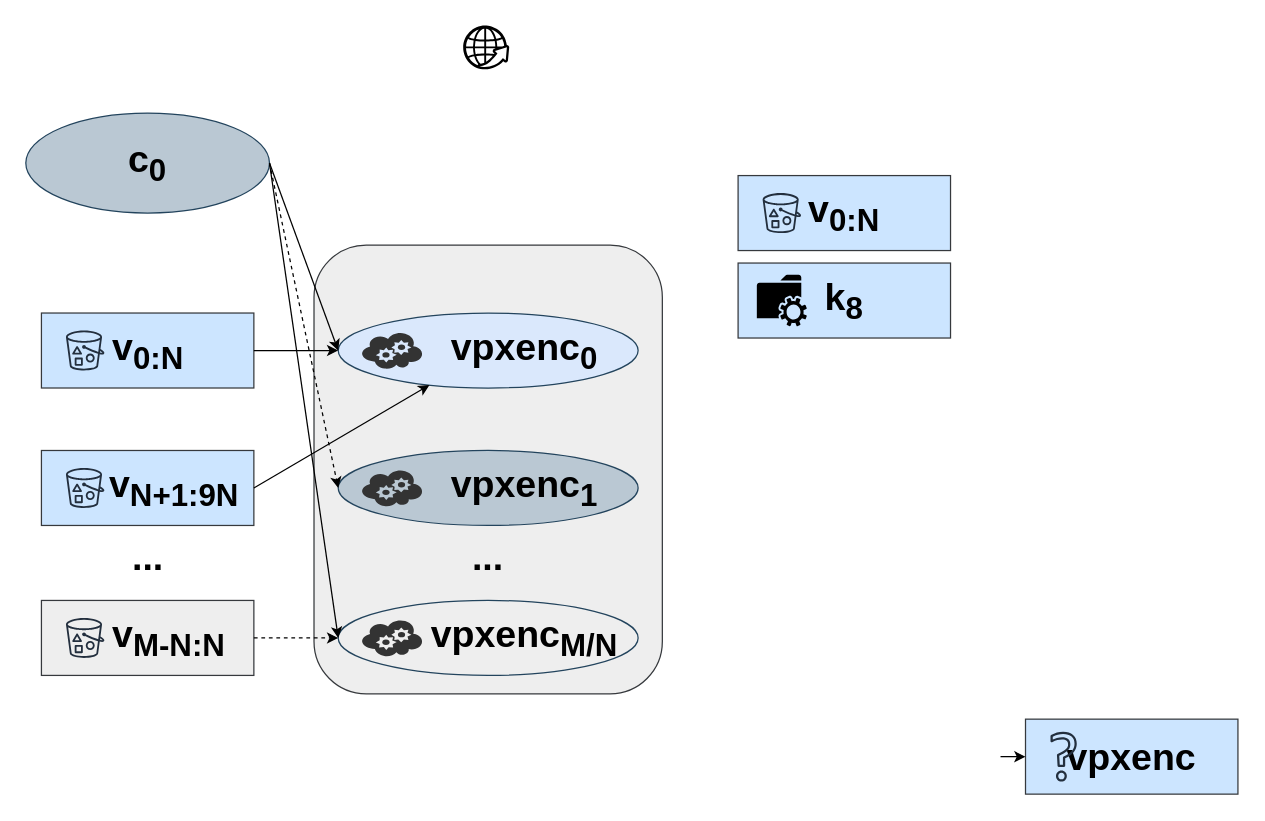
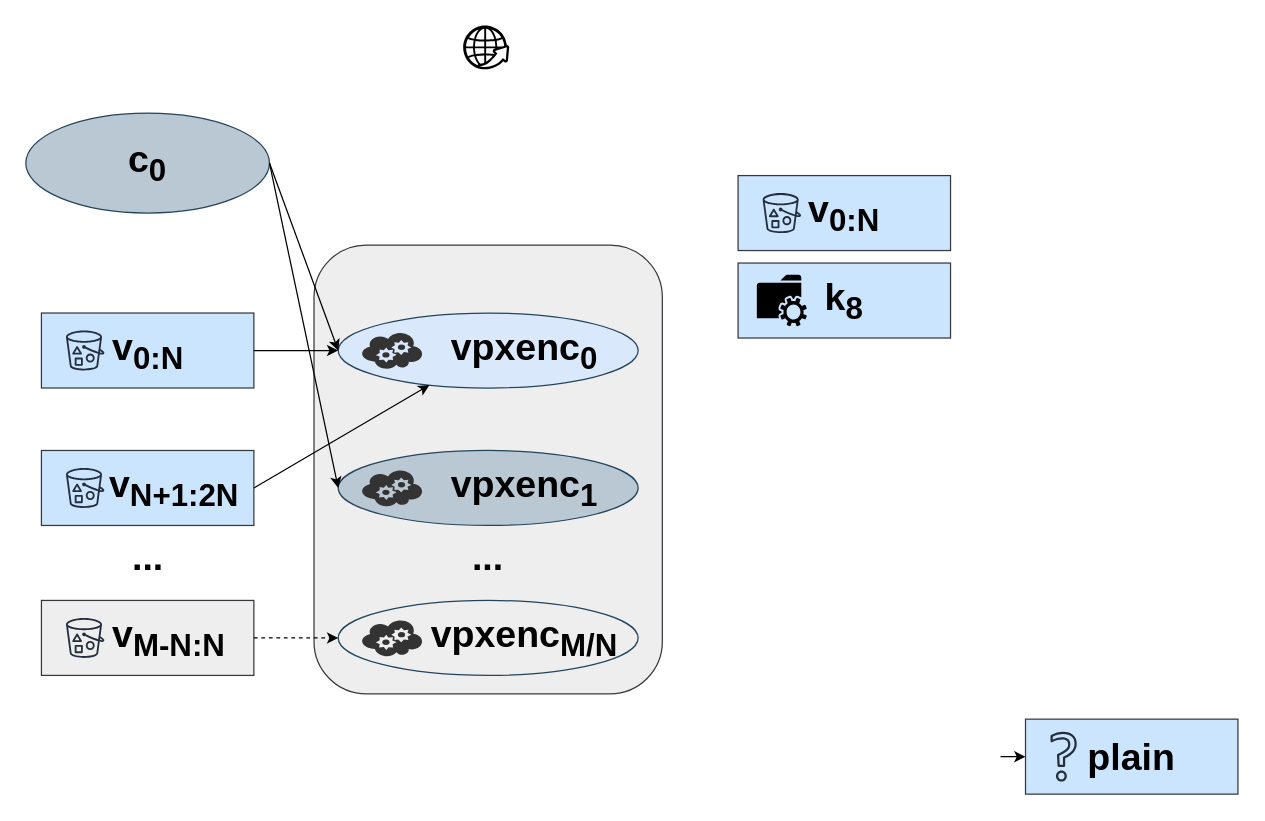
(294, 281) -> (294, 281)
(305, 410) -> none
(148, 488) -> (148, 488)
(1132, 757) -> (1132, 757)
